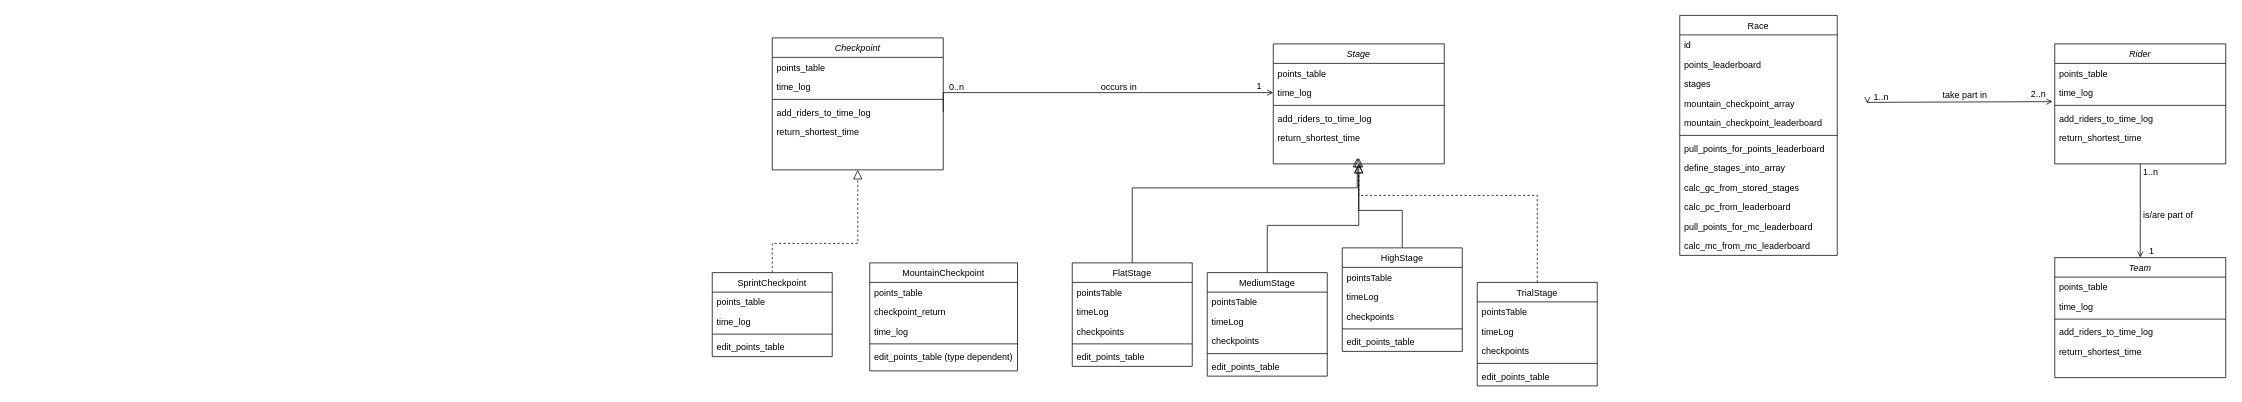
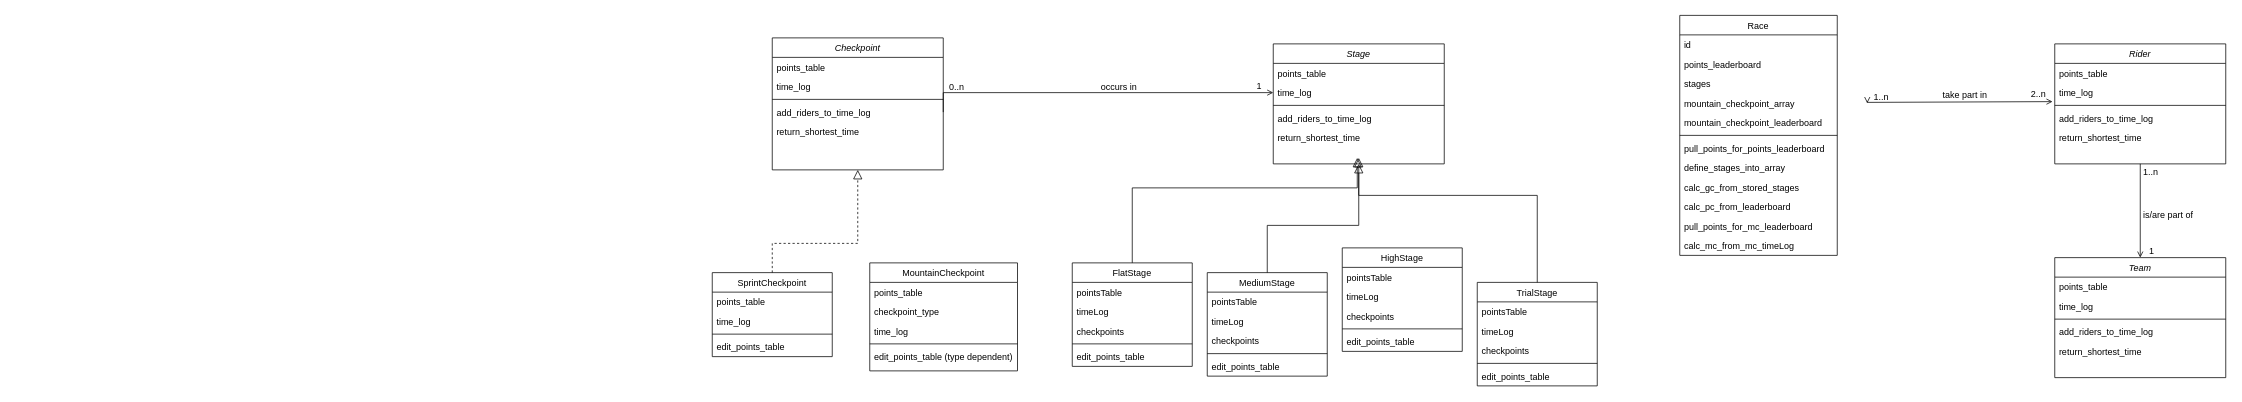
(1492, 195) -> (1492, 195)
(1400, 210) -> none
(1749, 246) -> (1739, 246)
(915, 312) -> (910, 312)
